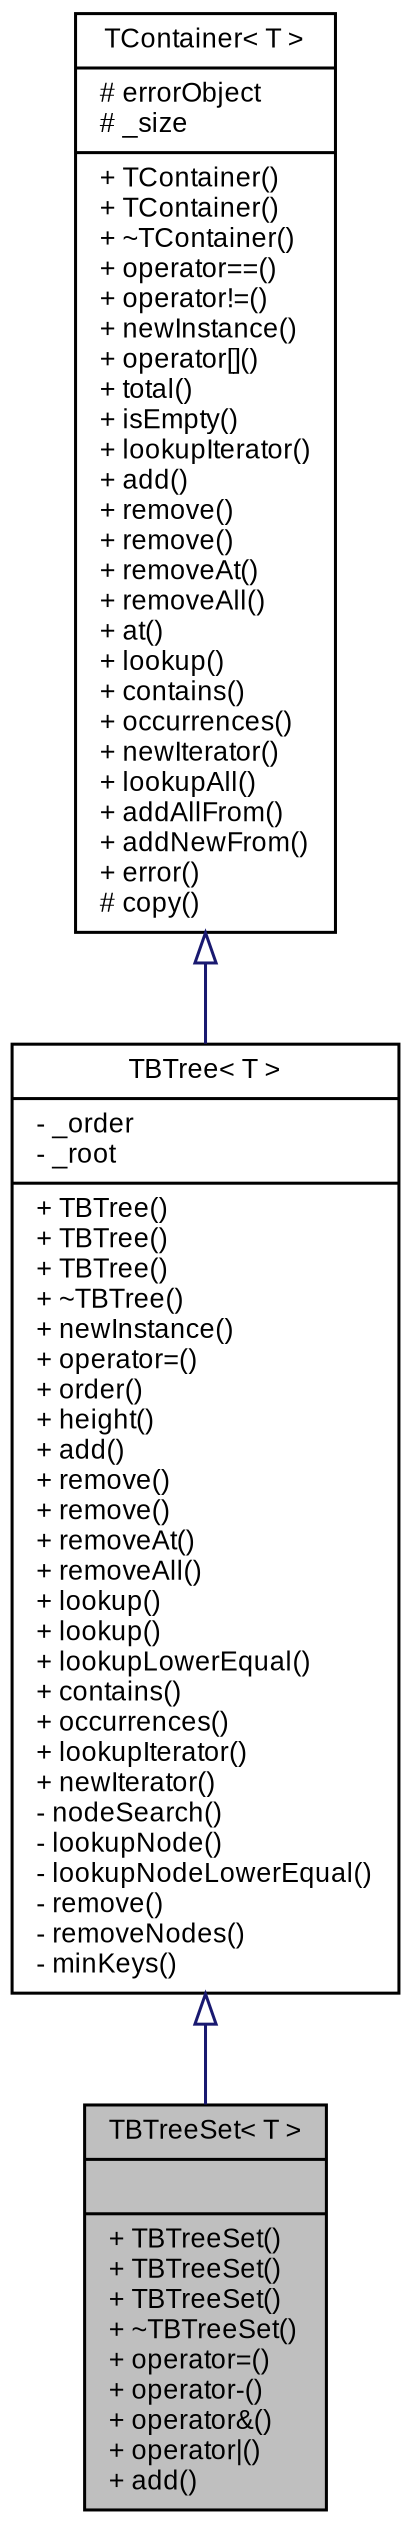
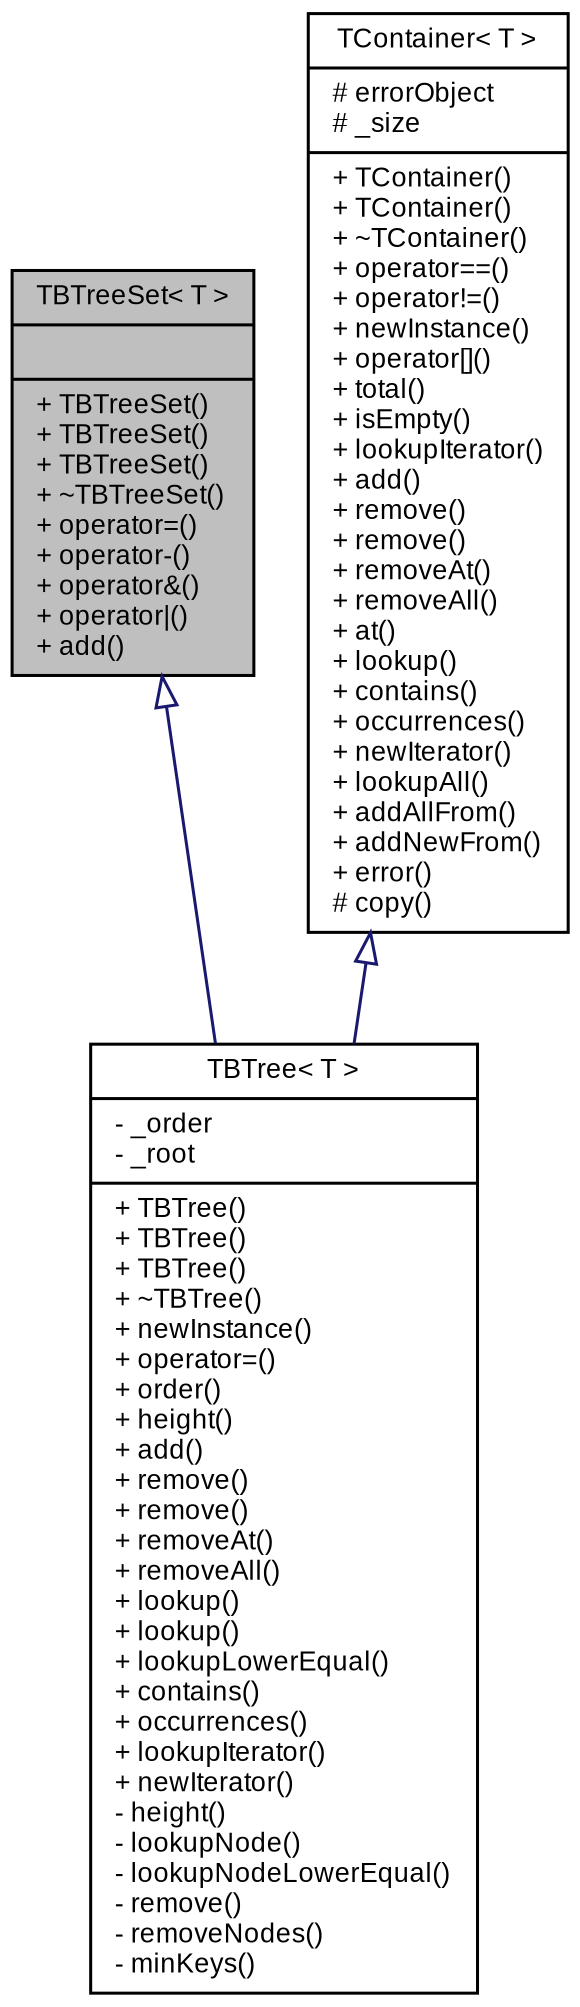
(130, 1813) -> (171, 1813)
(206, 2064) -> (191, 875)
